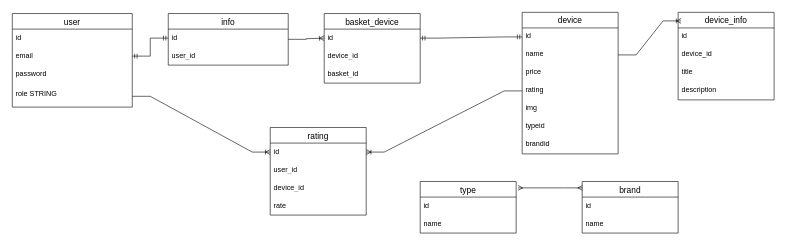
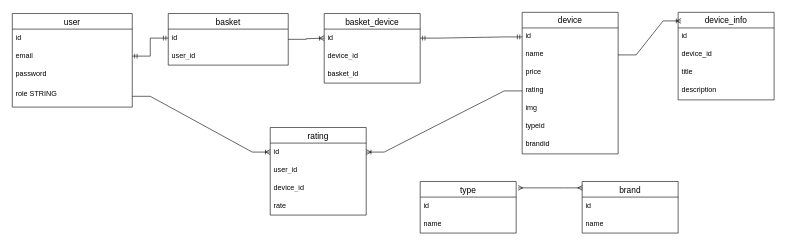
(228, 22) -> (228, 22)
